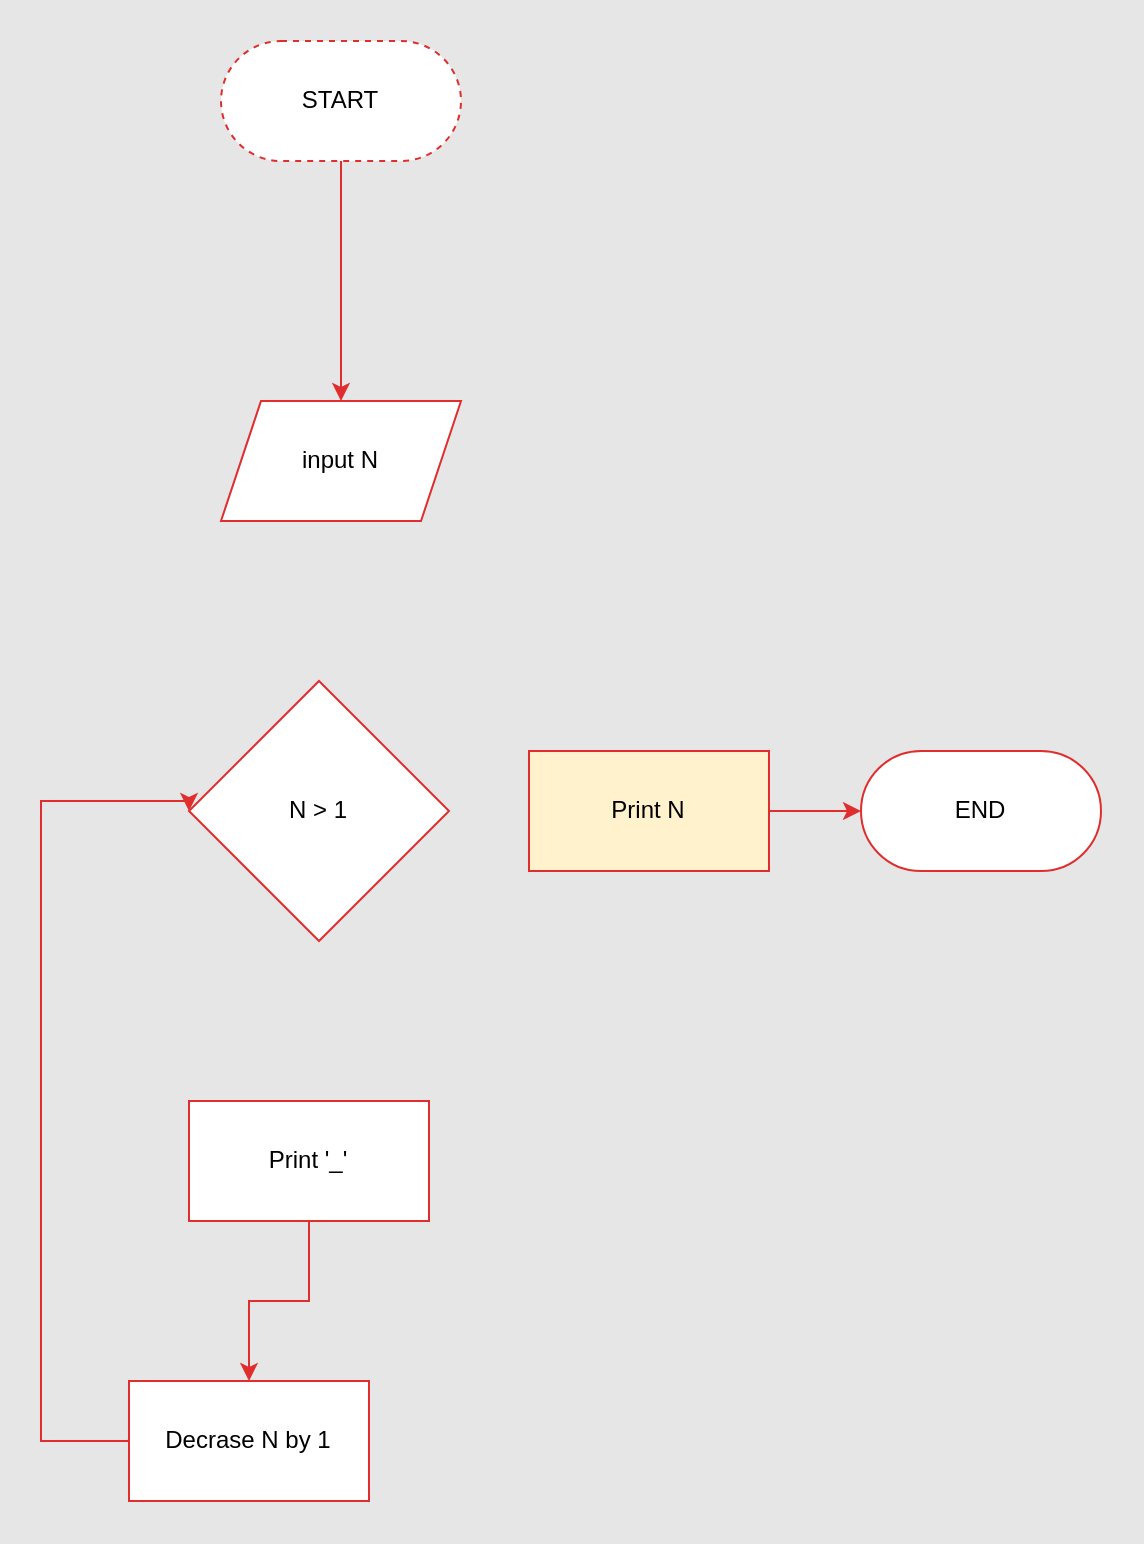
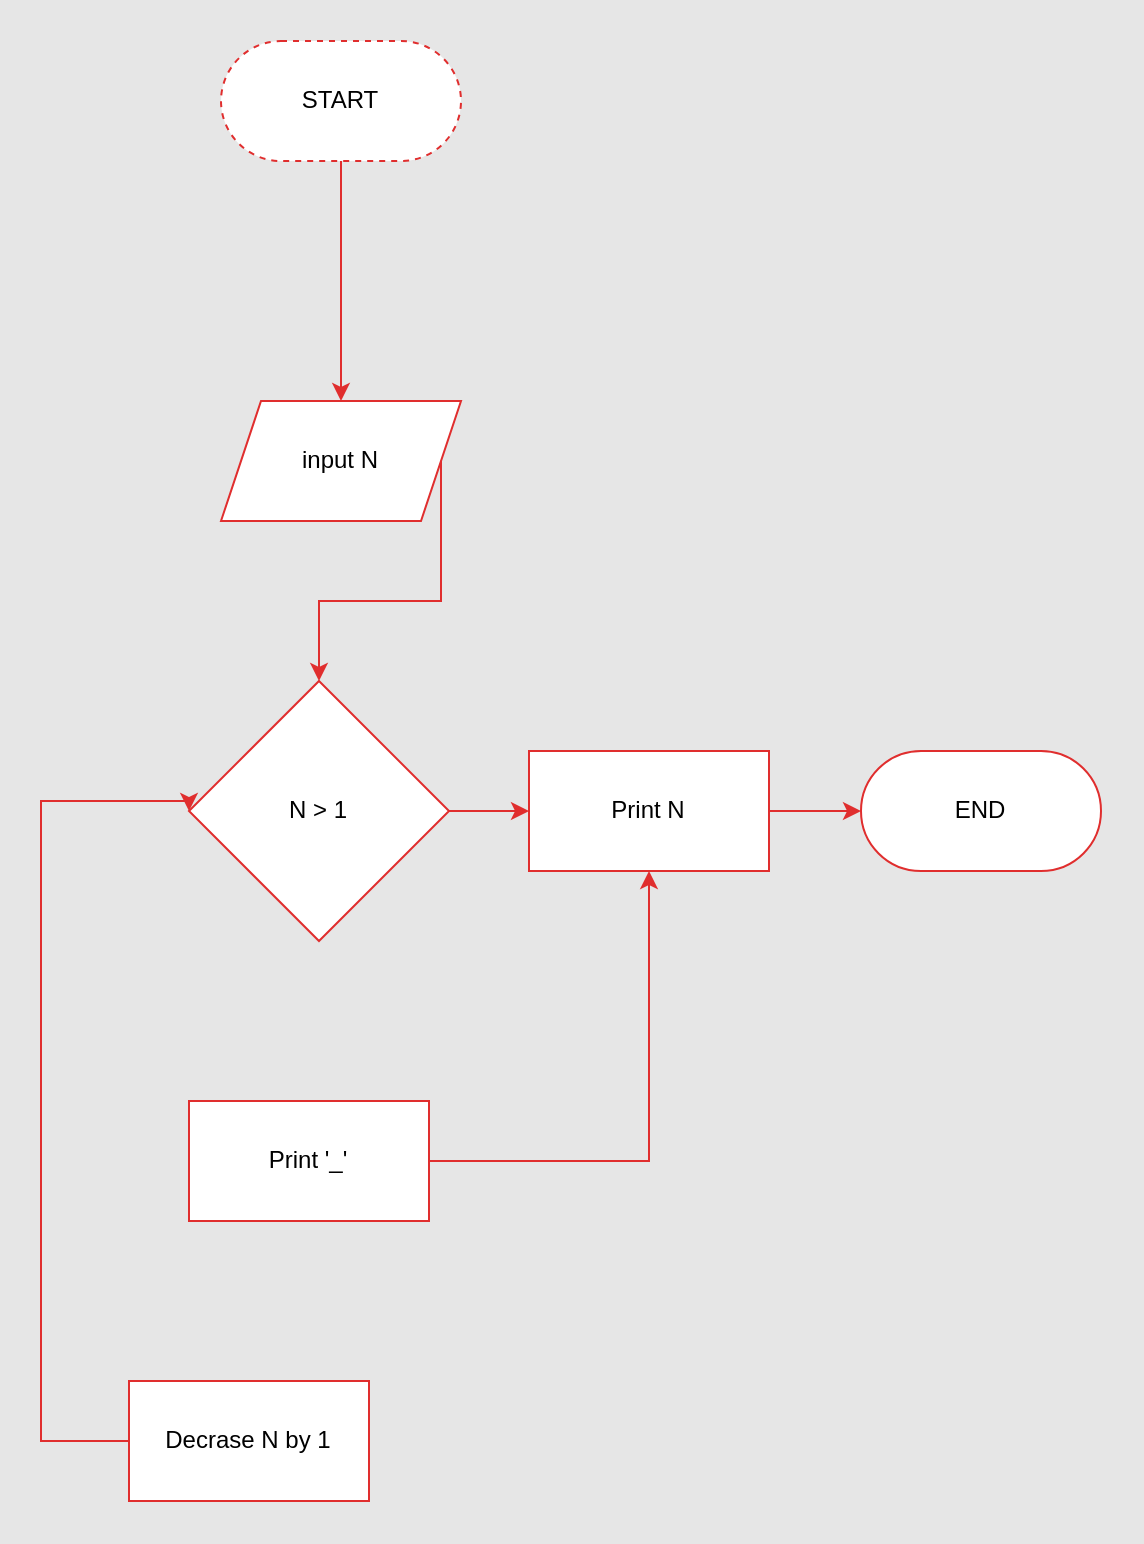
none -> (417, 601)
none -> (482, 811)
(649, 811) -> (649, 811)
(286, 1301) -> (649, 1133)
